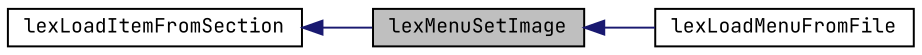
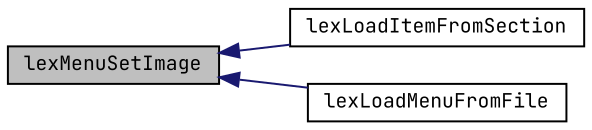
(347, 28) -> (265, 48)
